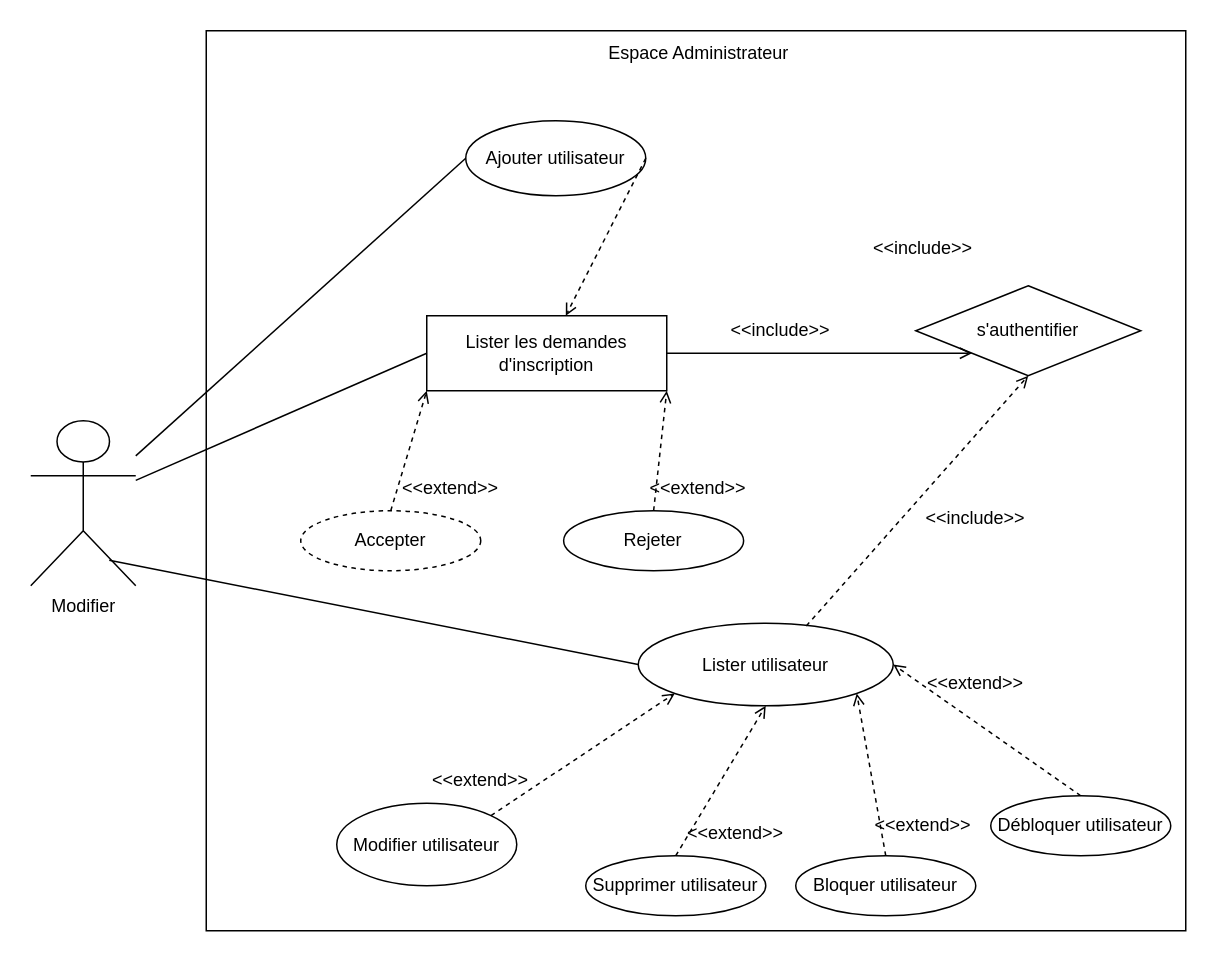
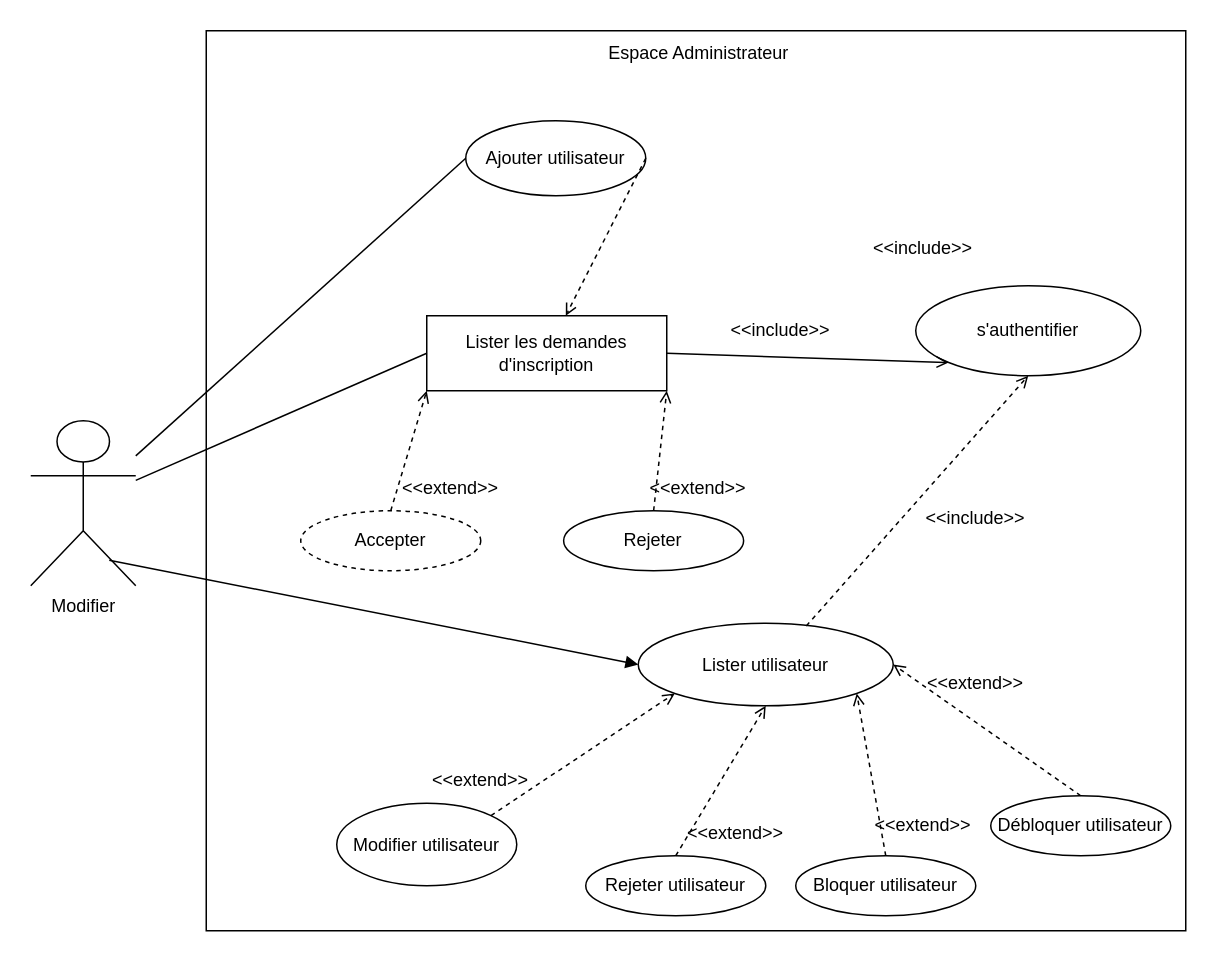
(1028, 331) -> (1028, 331)
(629, 663) -> (624, 662)
(676, 886) -> (676, 886)
